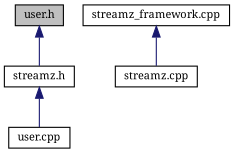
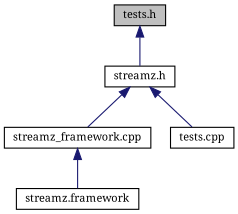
(39, 15) -> (140, 15)
(156, 77) -> (78, 199)
none -> (105, 111)
(39, 138) -> (202, 138)
